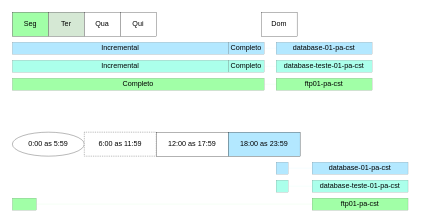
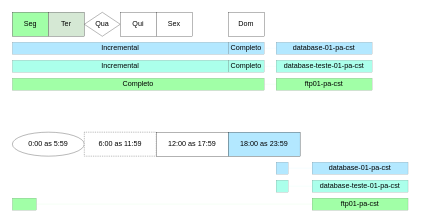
(102, 24) -> (102, 24)
none -> (174, 24)
(279, 24) -> (246, 24)
